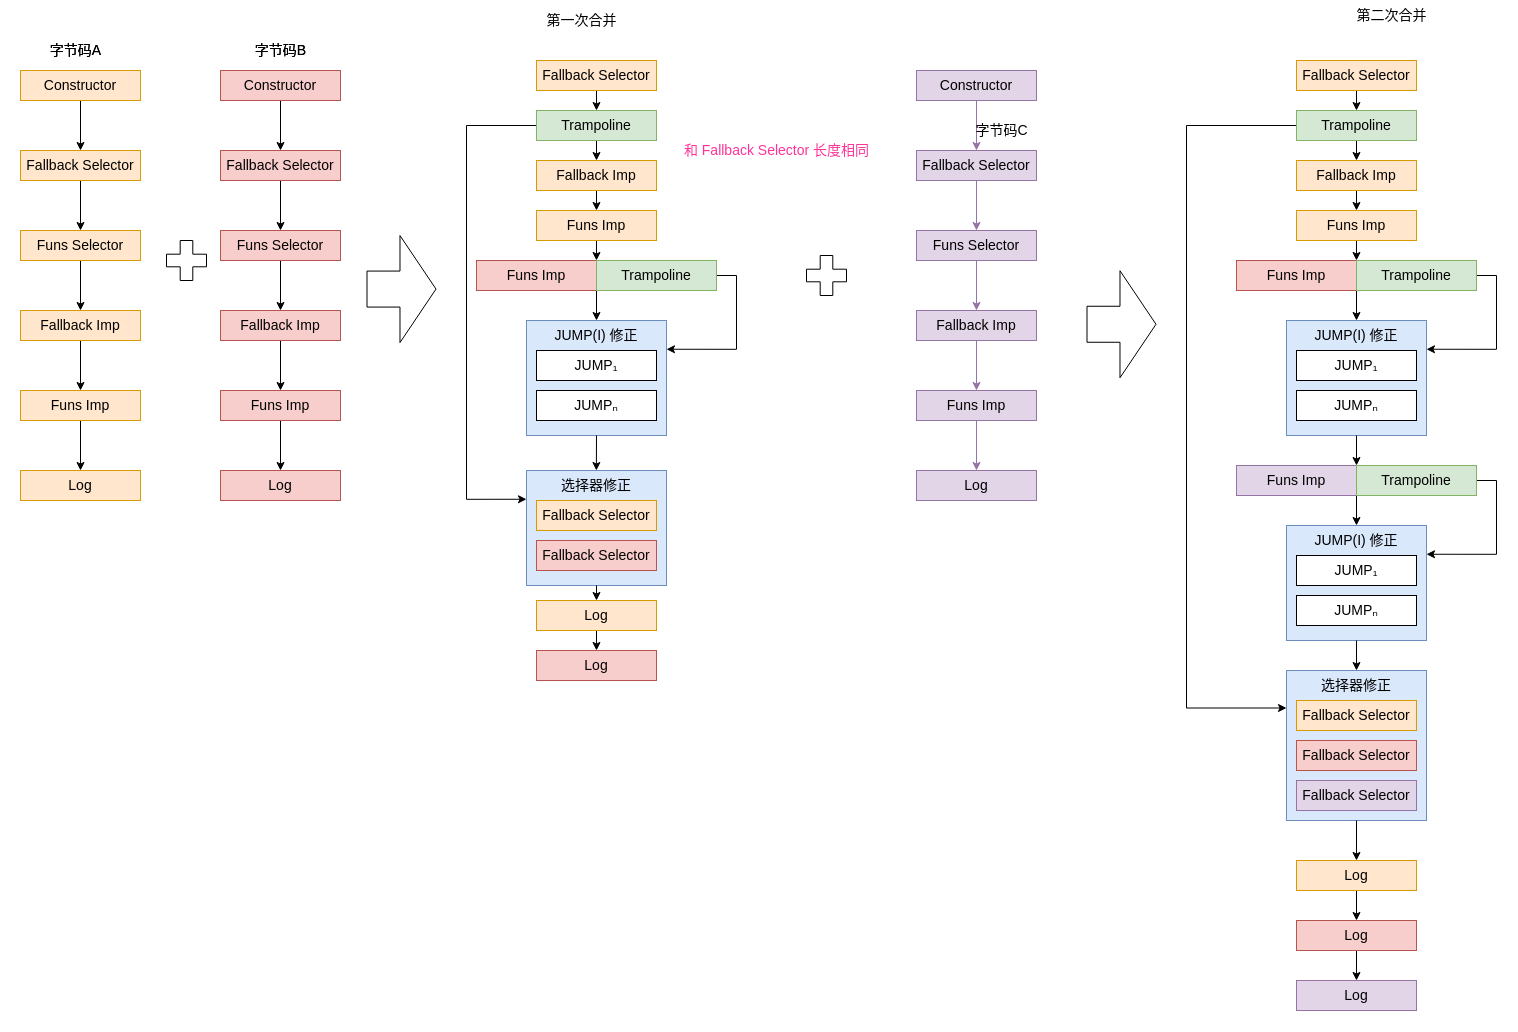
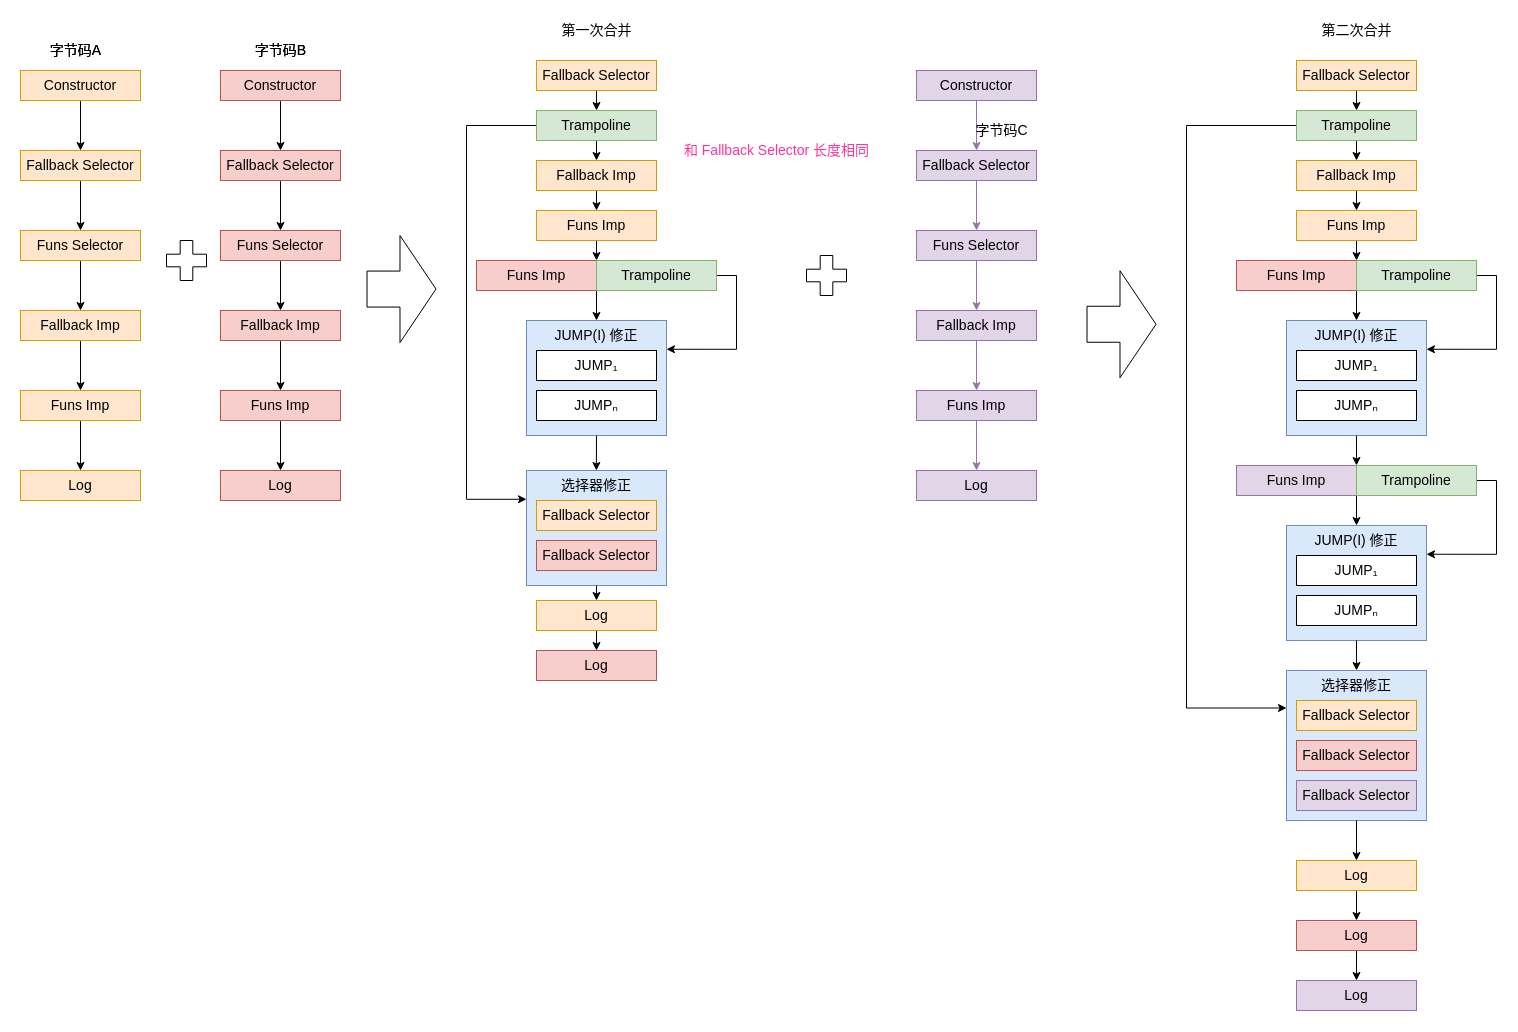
(1392, 16) -> (1357, 31)
(582, 21) -> (597, 31)
